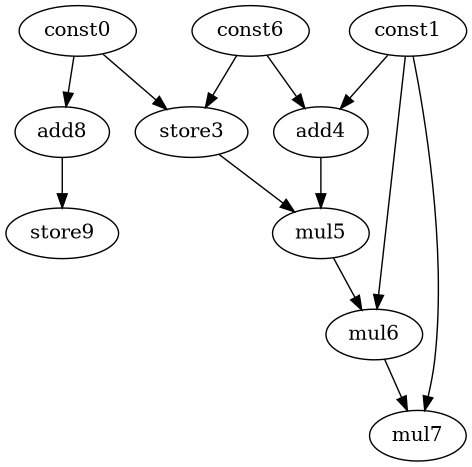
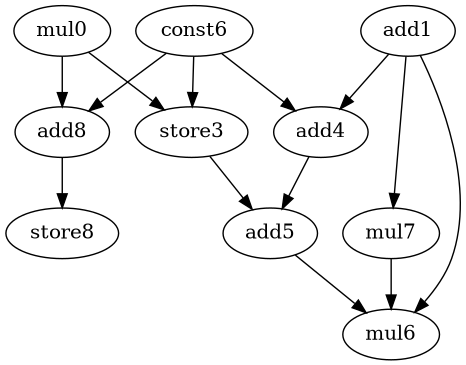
(78, 31) -> (62, 31)
(408, 31) -> (408, 31)
none -> (135, 76)
(62, 233) -> (62, 233)
(321, 233) -> (270, 233)
(393, 378) -> (391, 277)
